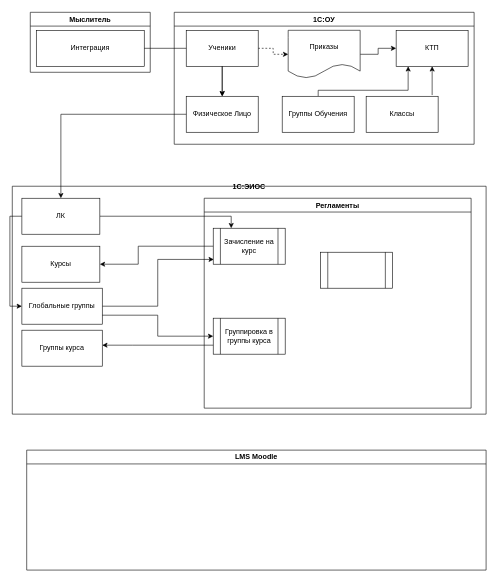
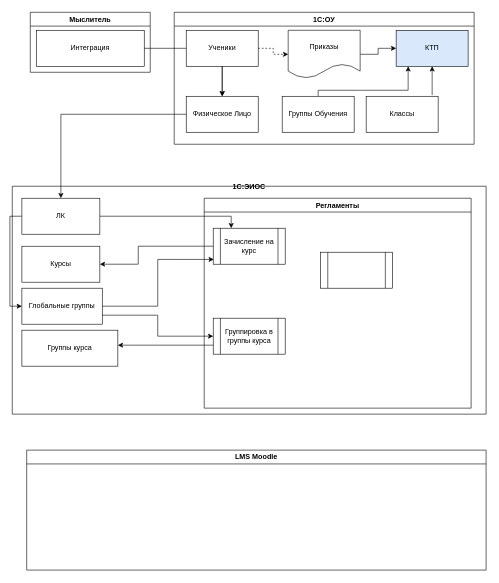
(432, 48) -> (432, 48)
(62, 348) -> (70, 348)
